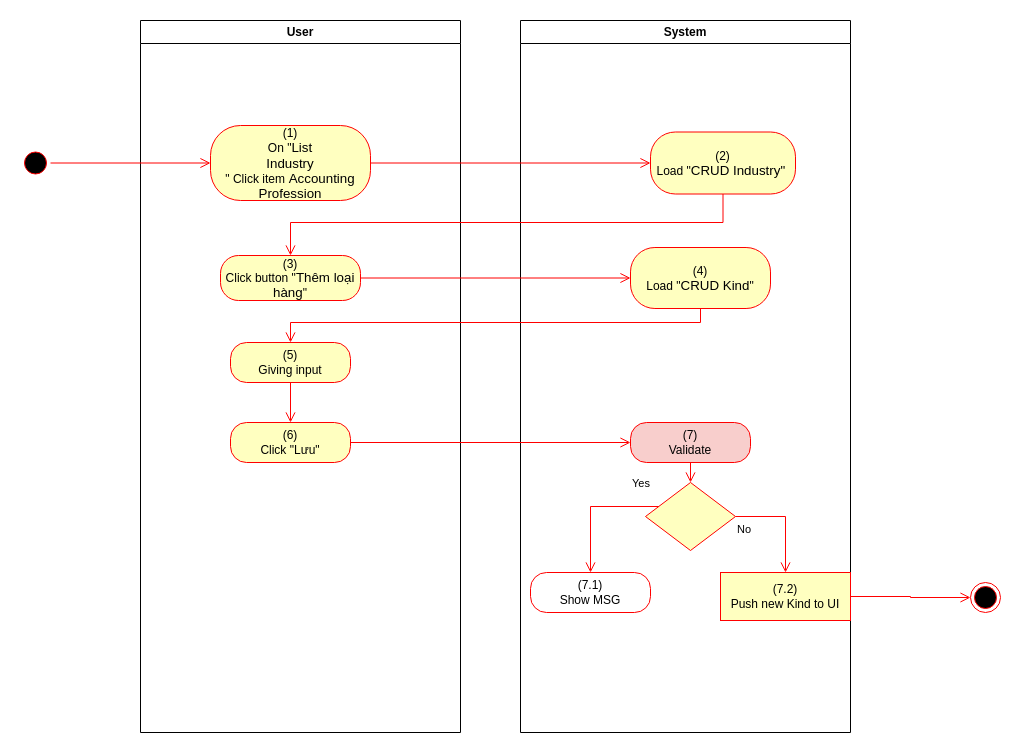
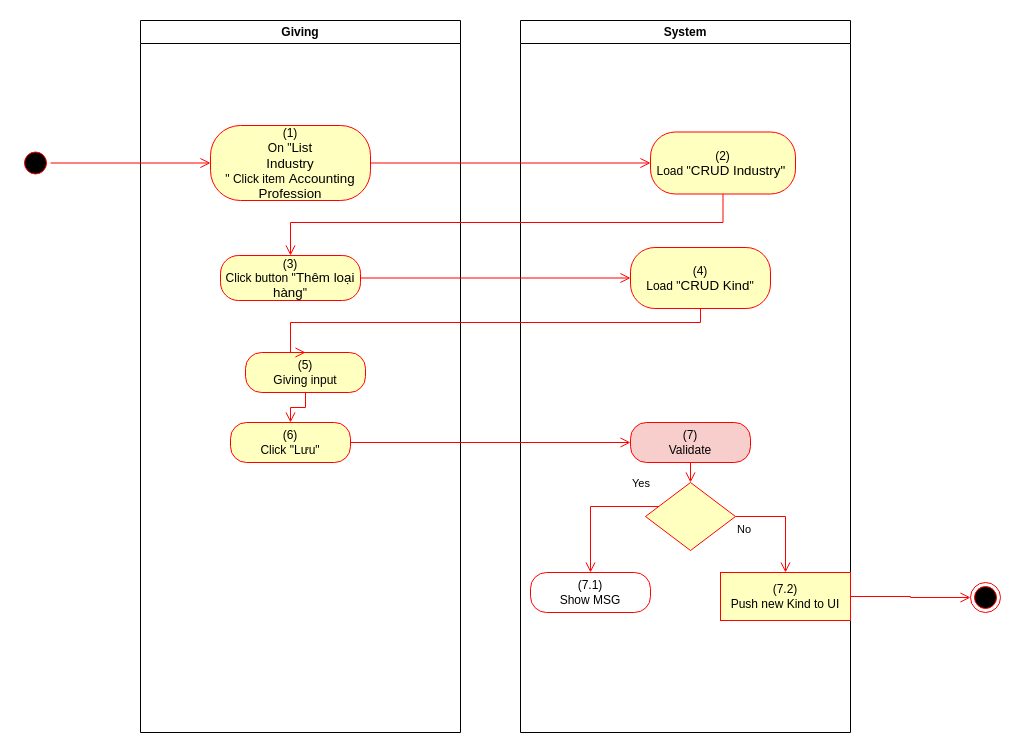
(301, 33) -> (301, 33)
(291, 363) -> (306, 373)
